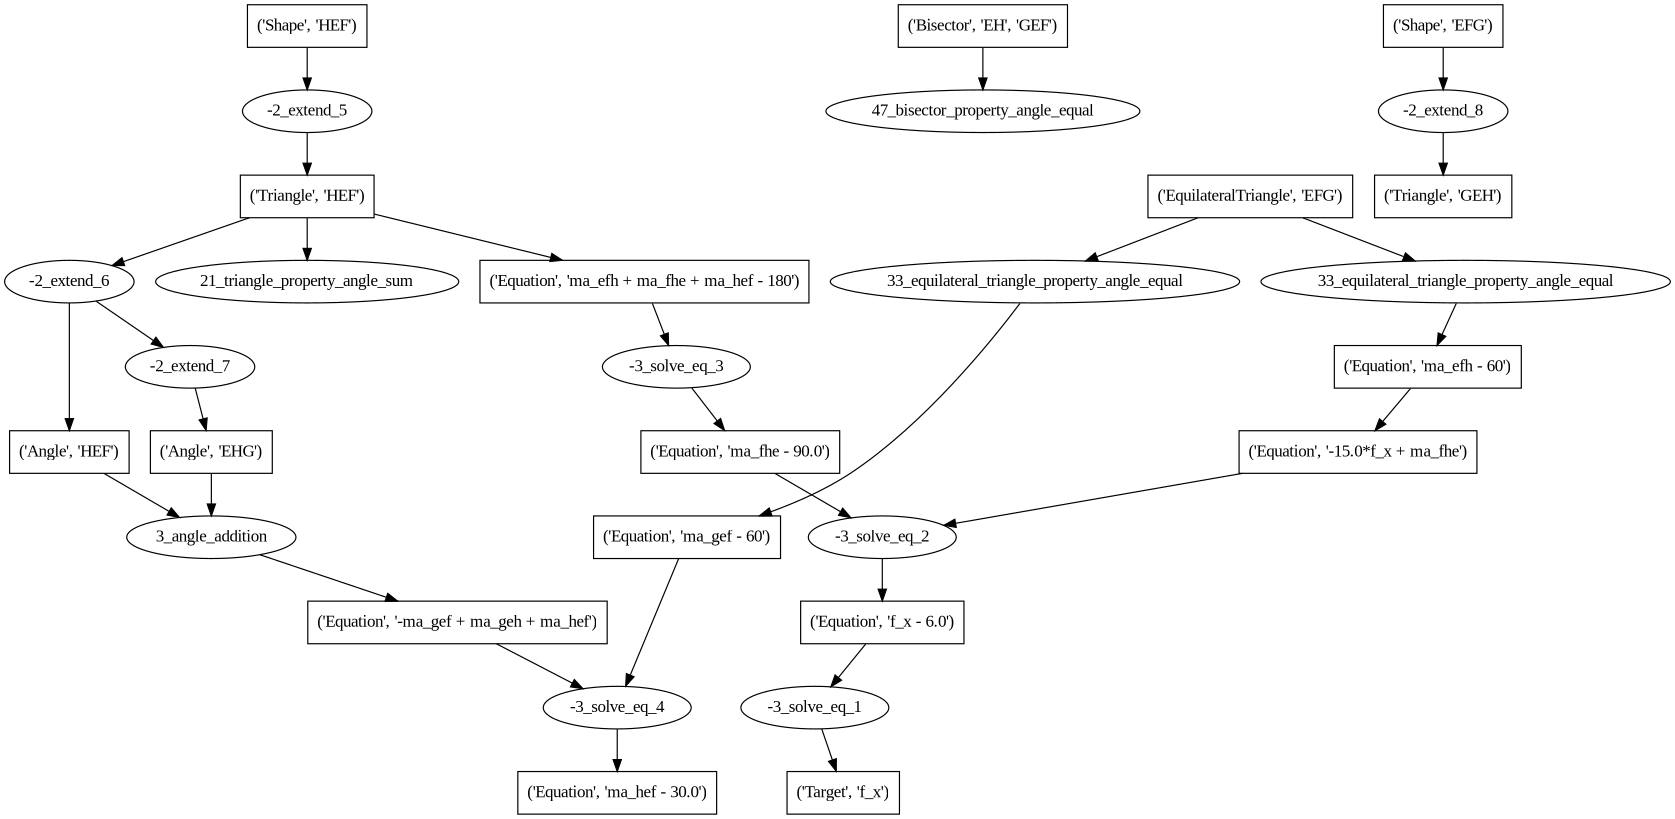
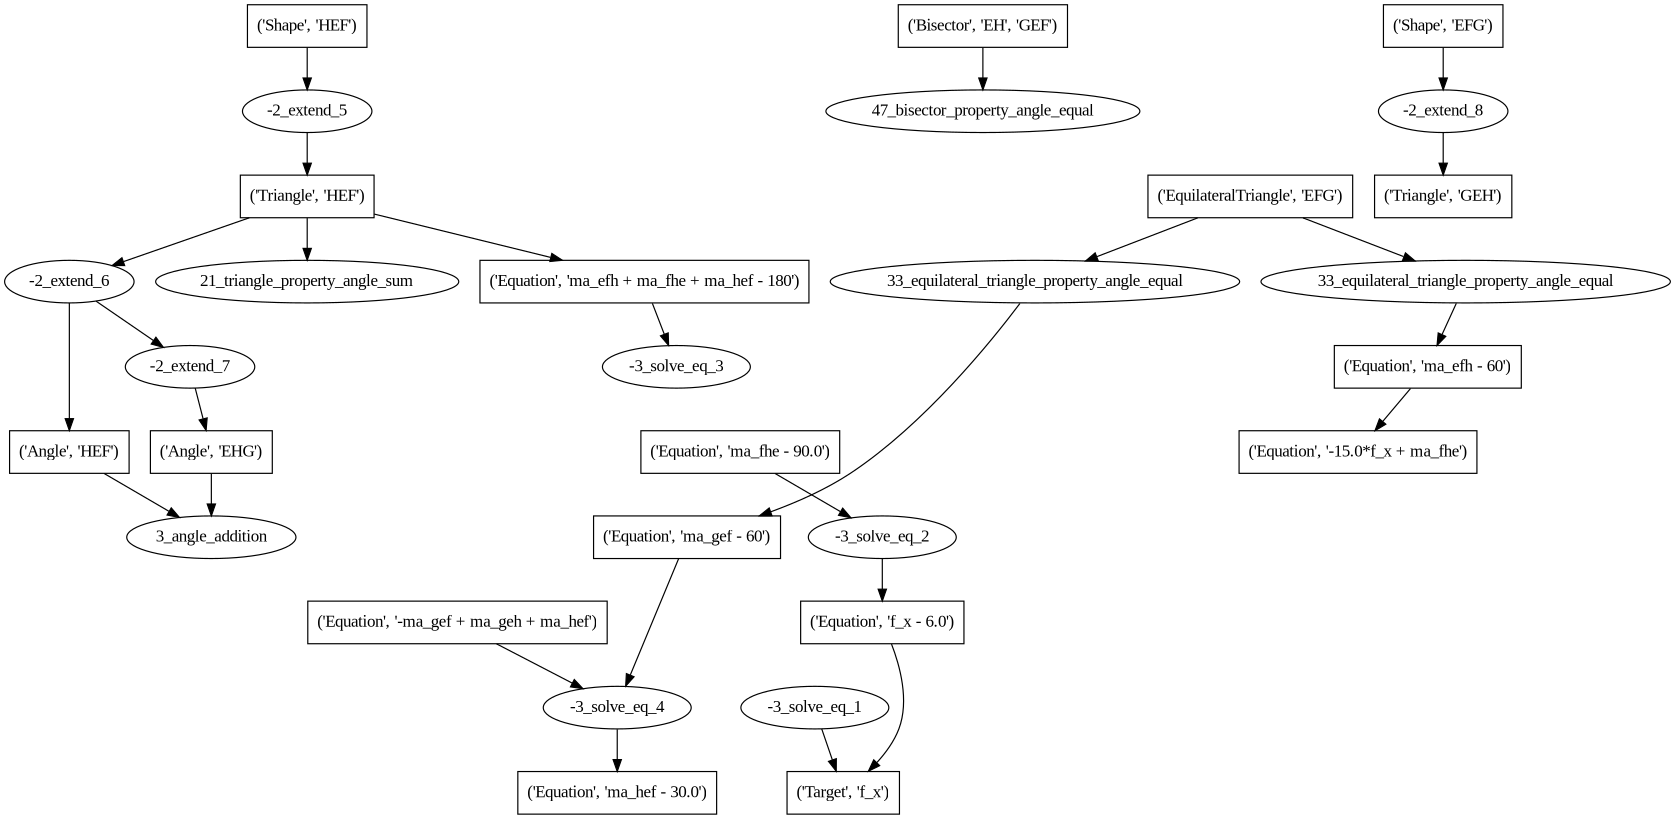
(705, 404) -> none
(1099, 498) -> none
(323, 576) -> none
(852, 661) -> (903, 706)
